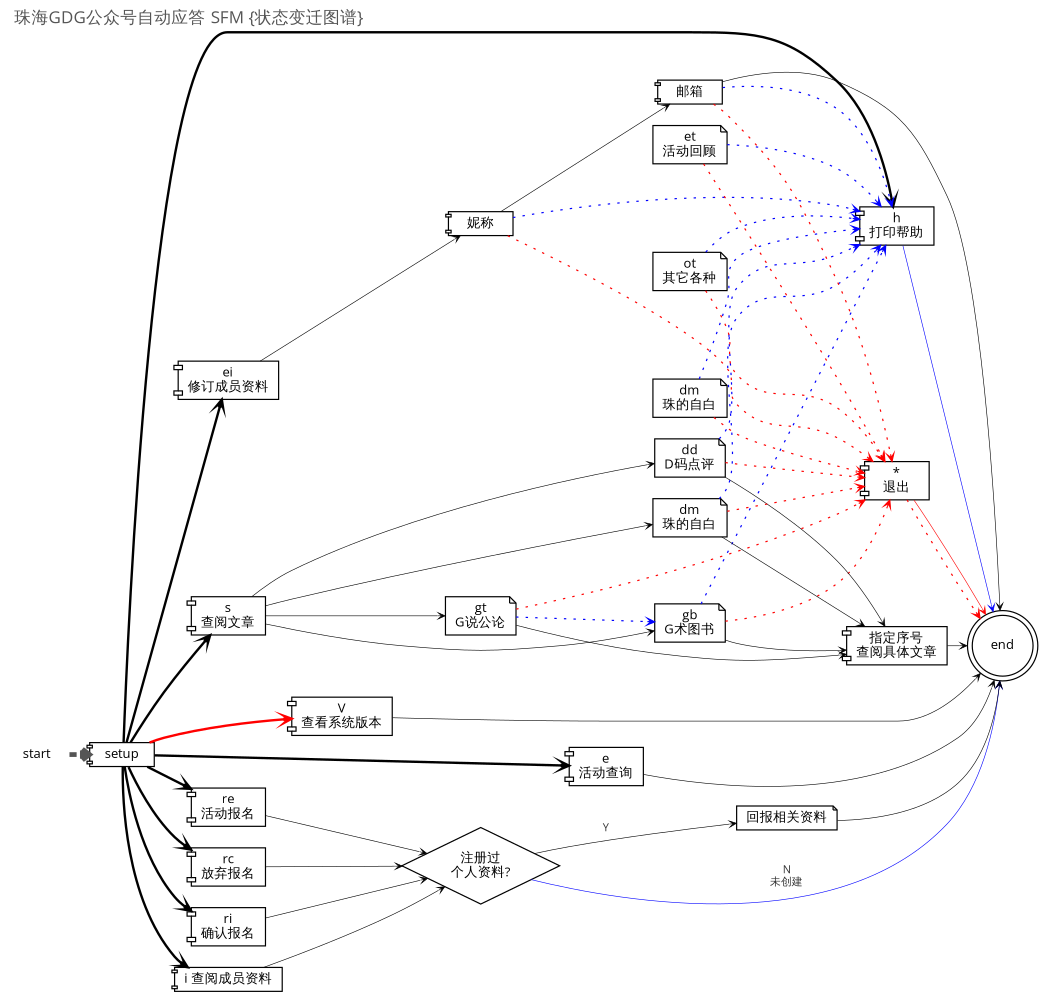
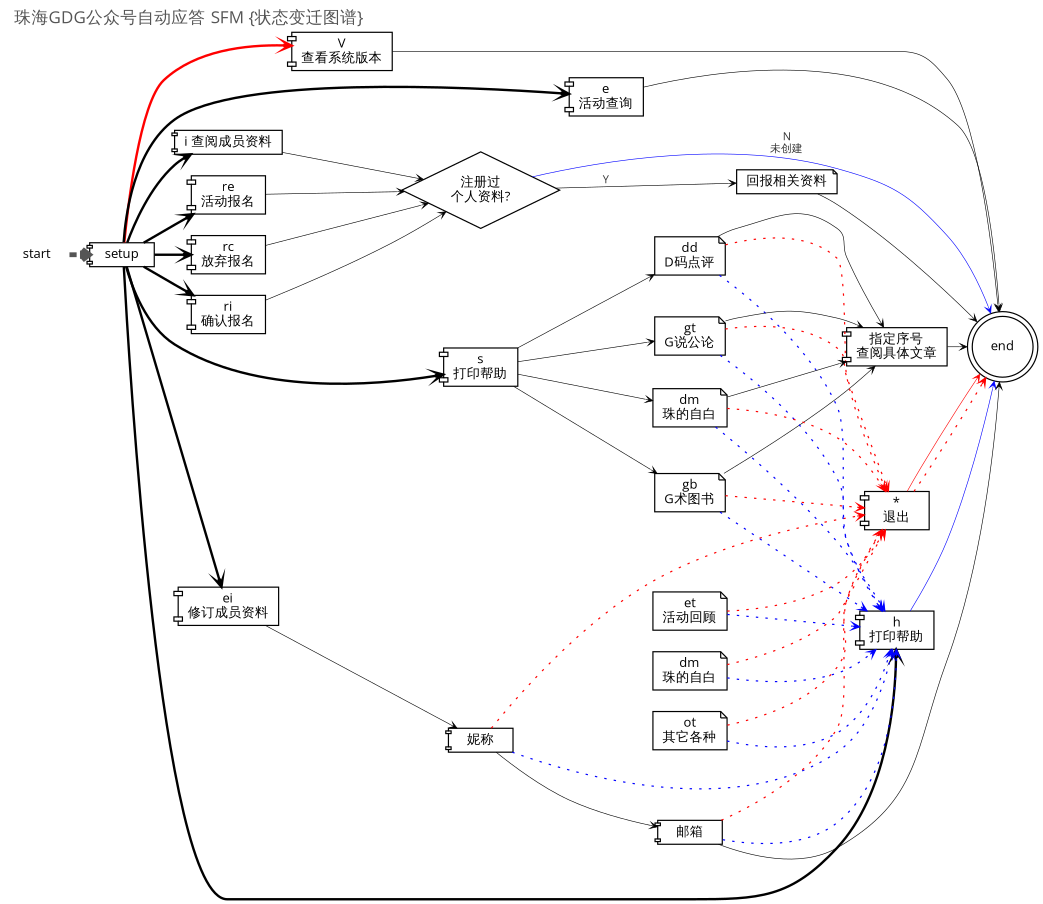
(228, 616) -> (481, 367)
(582, 619) -> (828, 463)
